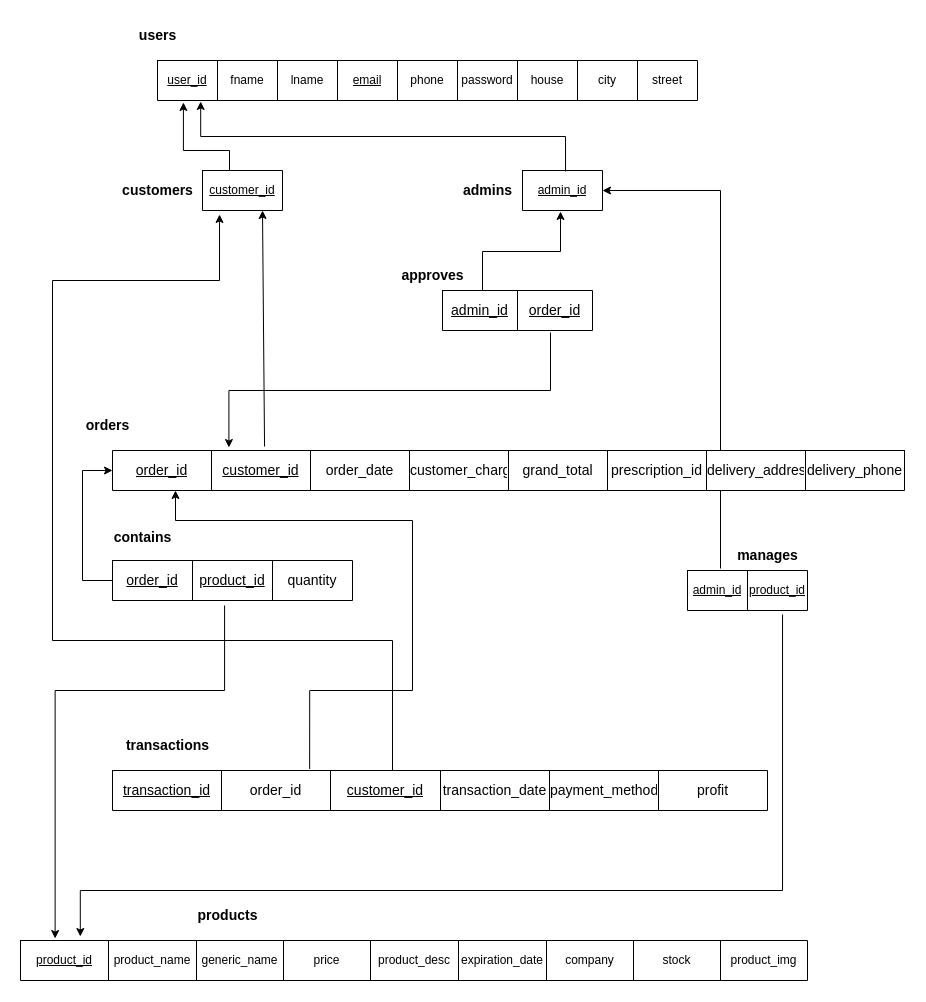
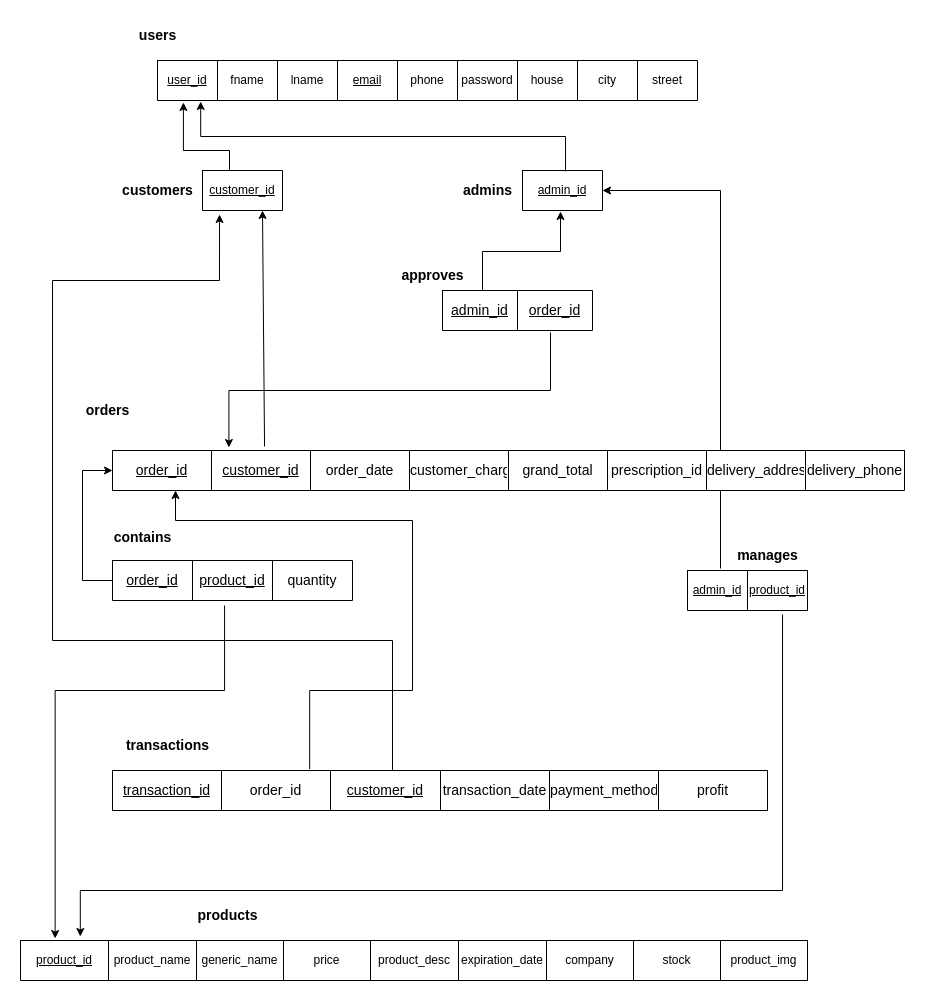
(108, 426) -> (108, 411)
